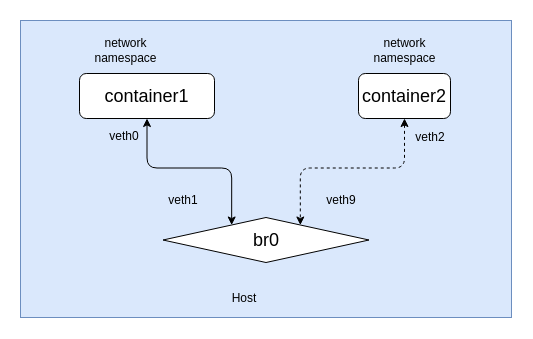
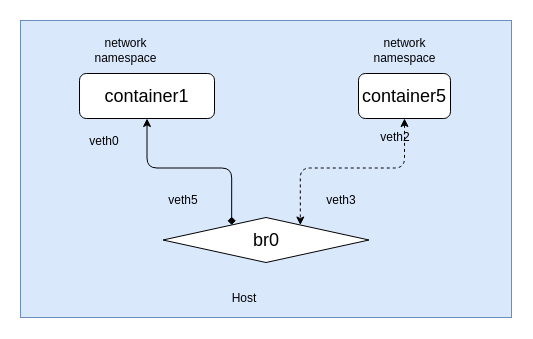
(405, 97) -> (405, 97)
(125, 137) -> (105, 142)
(431, 138) -> (396, 138)
(184, 201) -> (184, 201)
(342, 201) -> (342, 201)
(232, 217) -> (232, 216)
